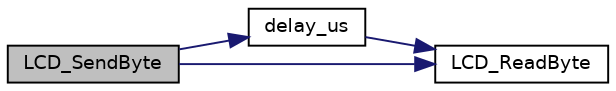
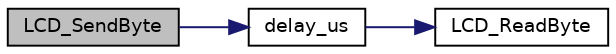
(297, 64) -> none
